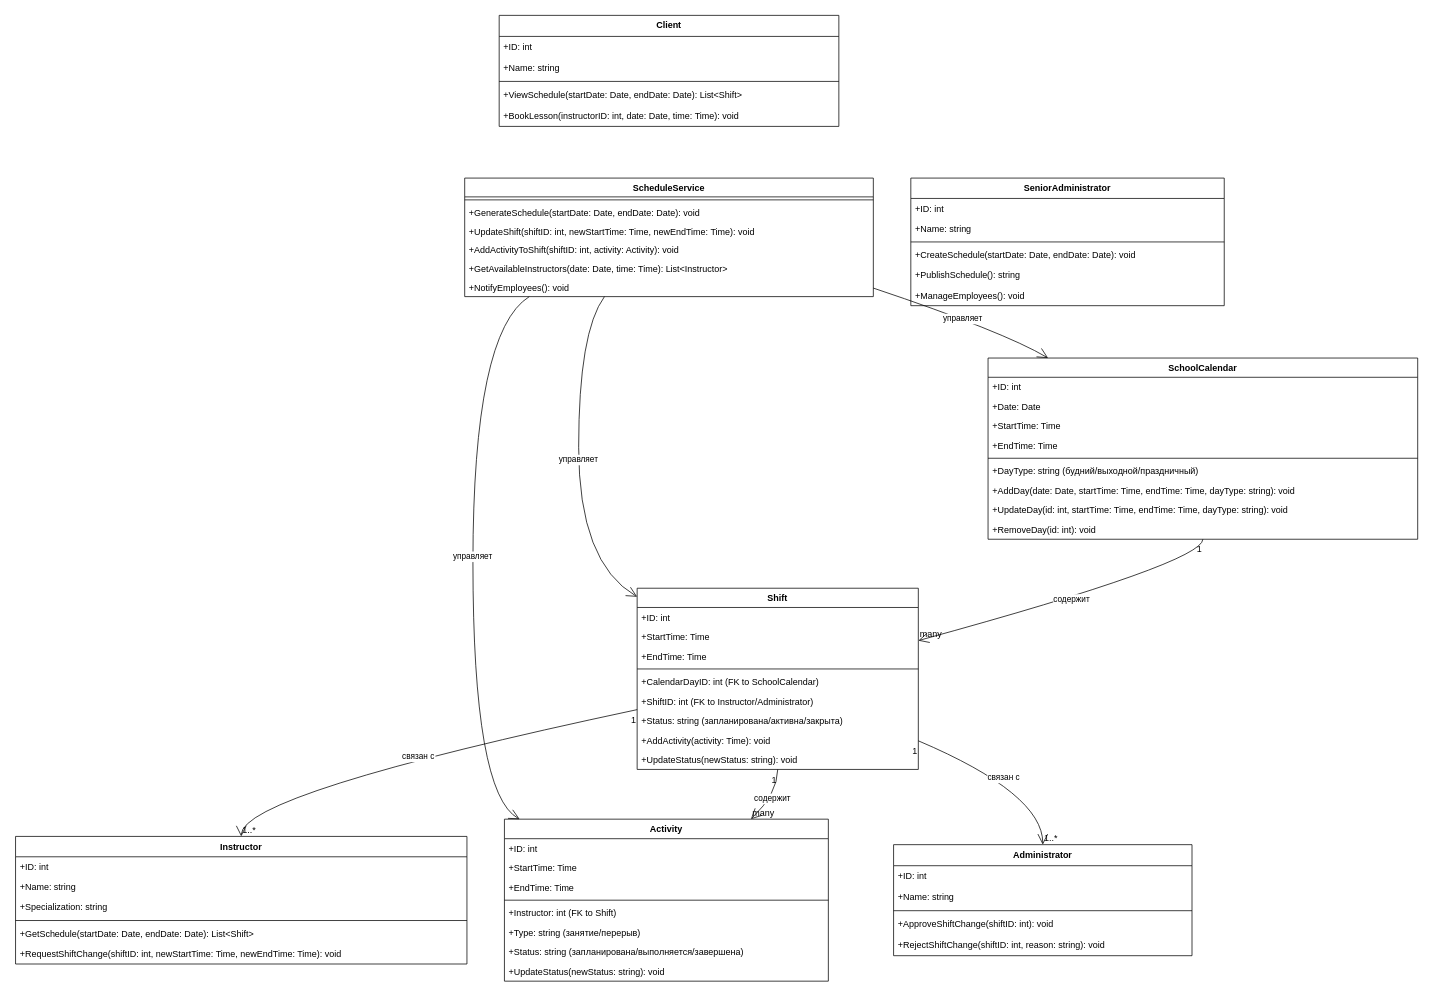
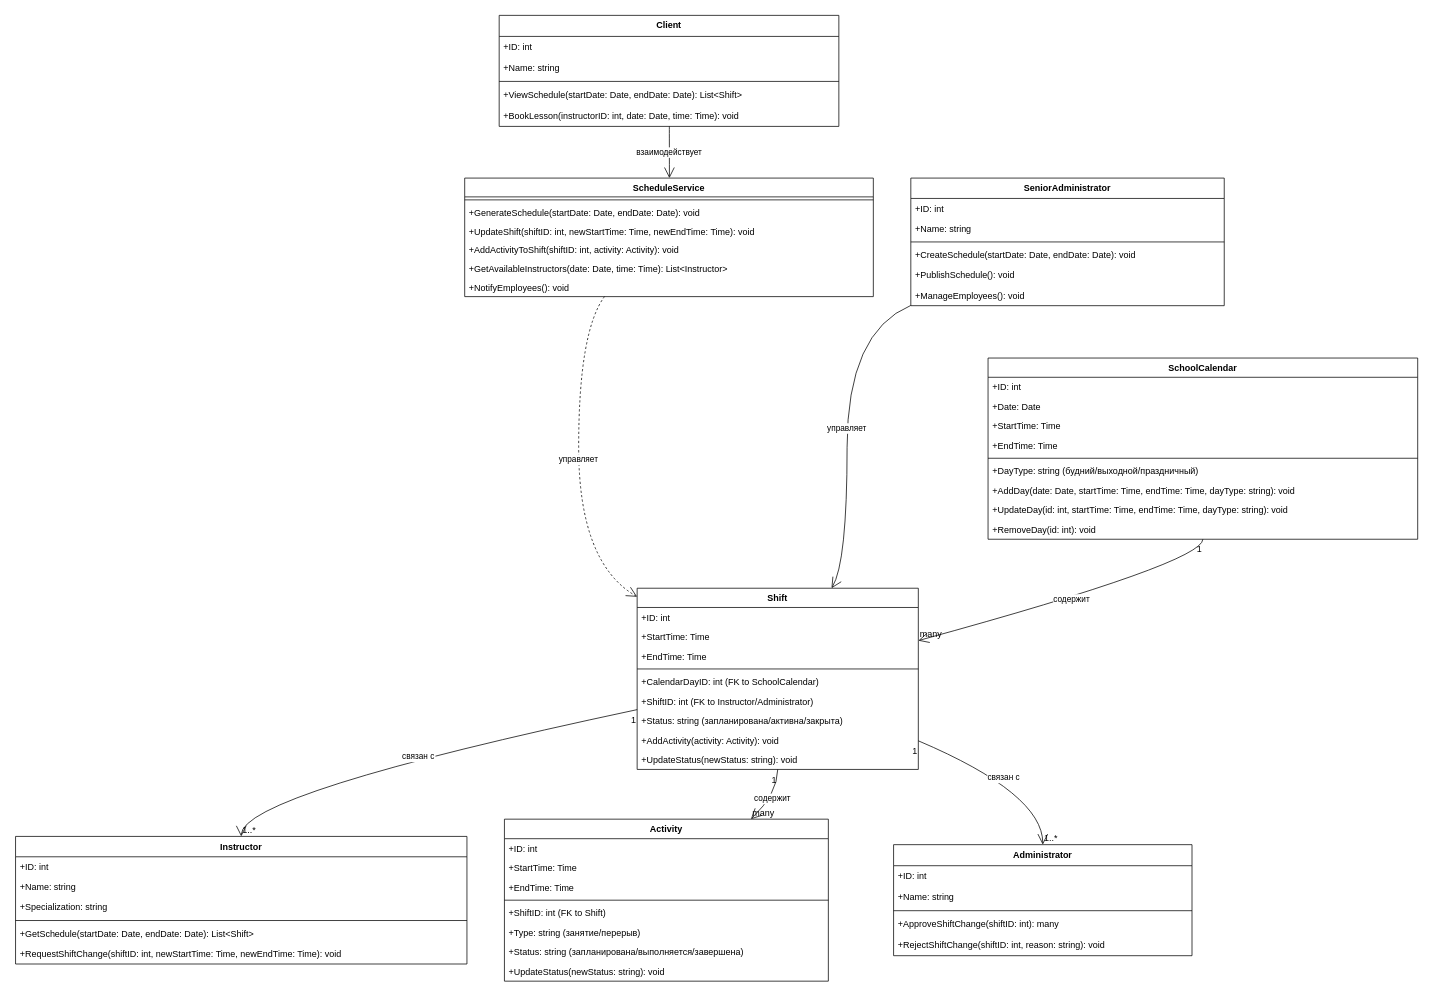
none -> (669, 153)
(974, 275) -> (968, 275)
(987, 329) -> none
(582, 375) -> (582, 375)
none -> (847, 435)
(473, 557) -> none
(715, 741) -> (724, 741)
(576, 914) -> (567, 914)
(987, 924) -> (988, 924)
